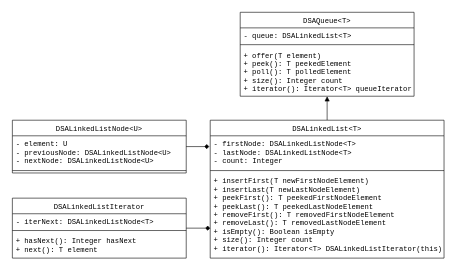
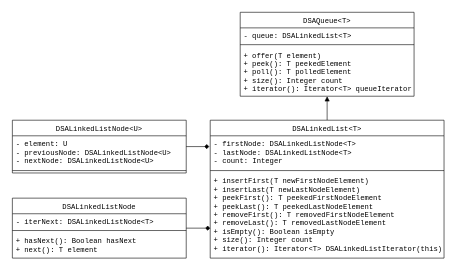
(99, 206) -> (99, 206)
(68, 241) -> (67, 241)
